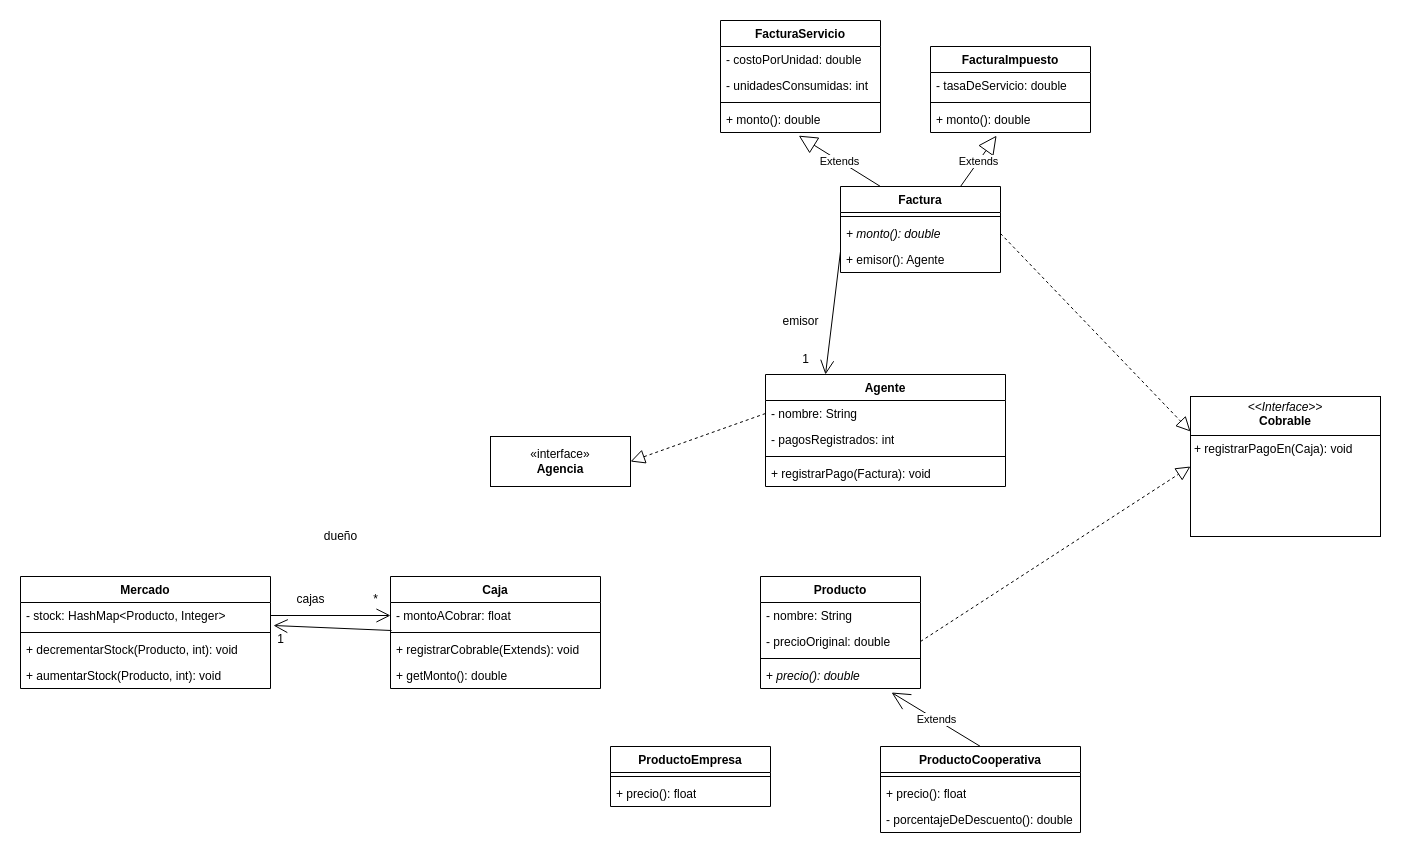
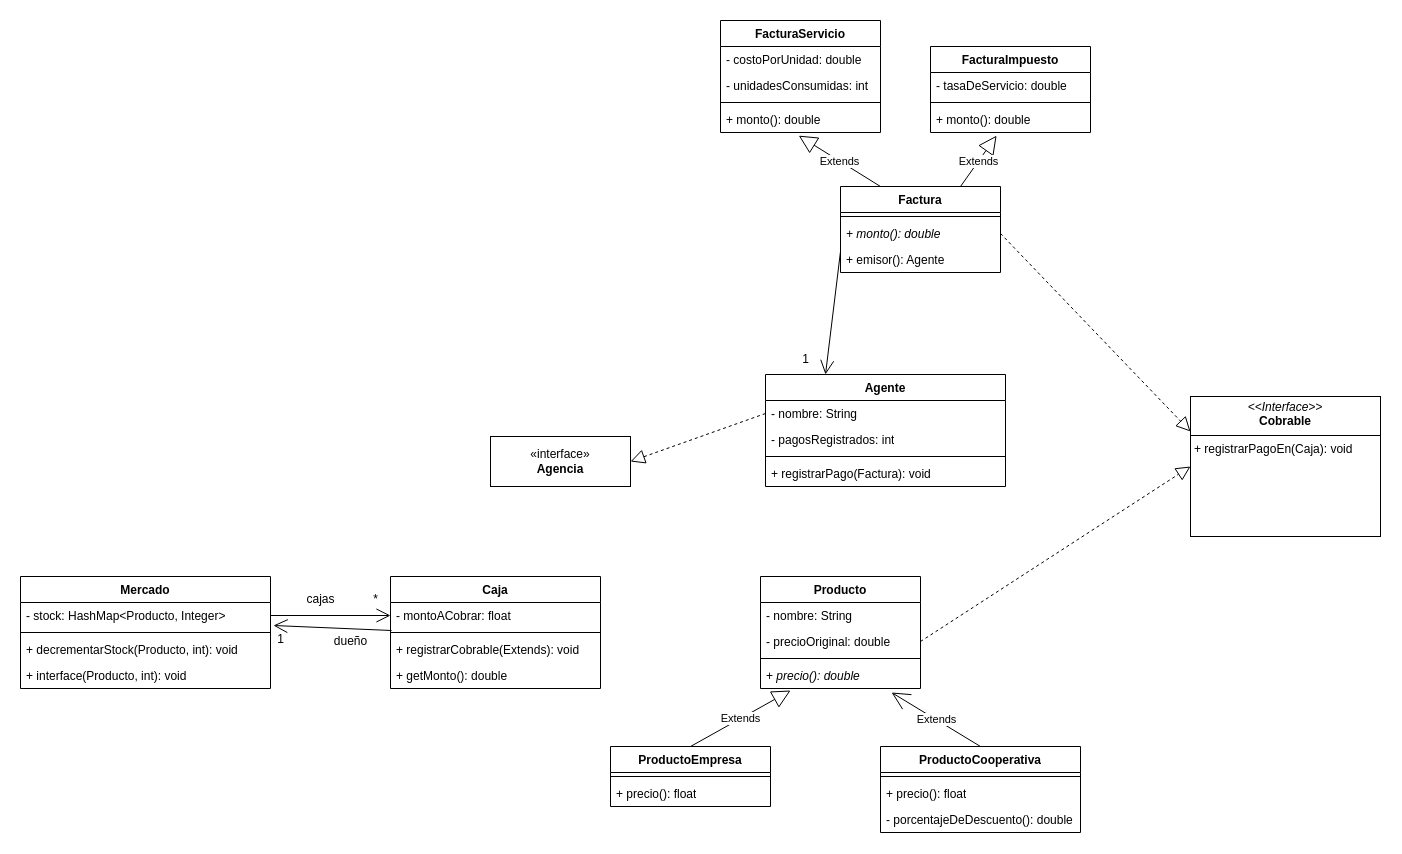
(801, 322) -> none
(341, 537) -> (351, 642)
(311, 600) -> (321, 600)
(137, 677) -> (122, 677)
none -> (733, 723)
